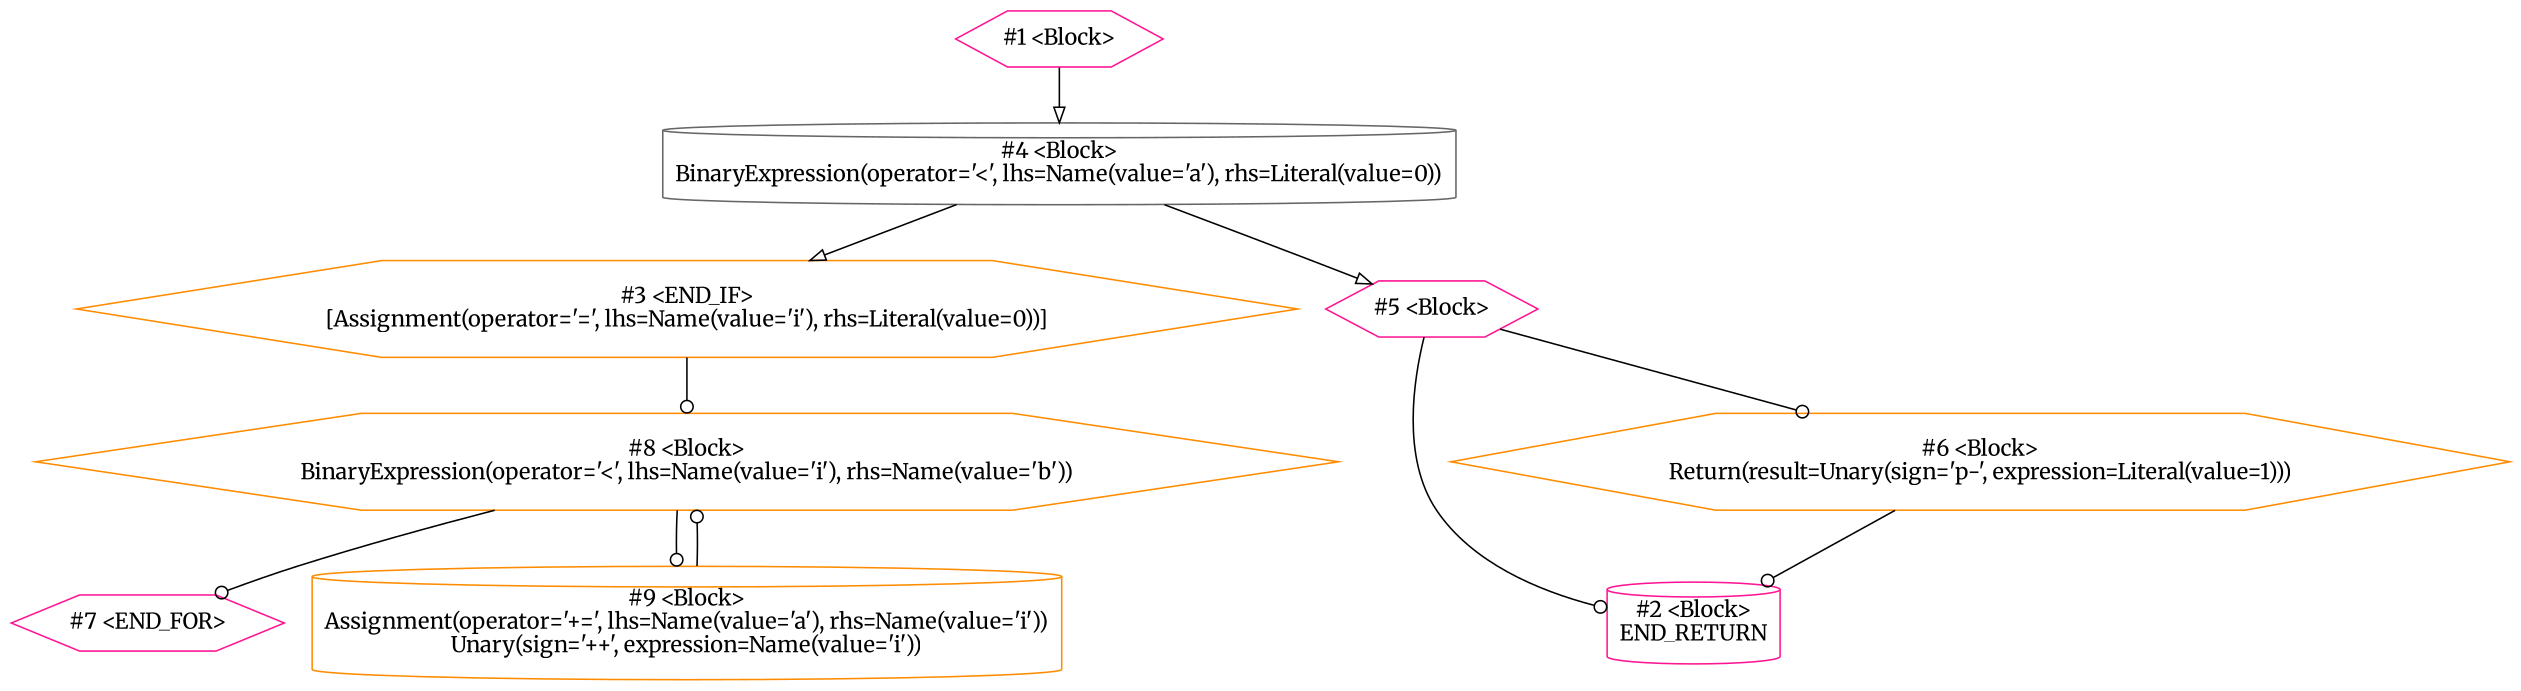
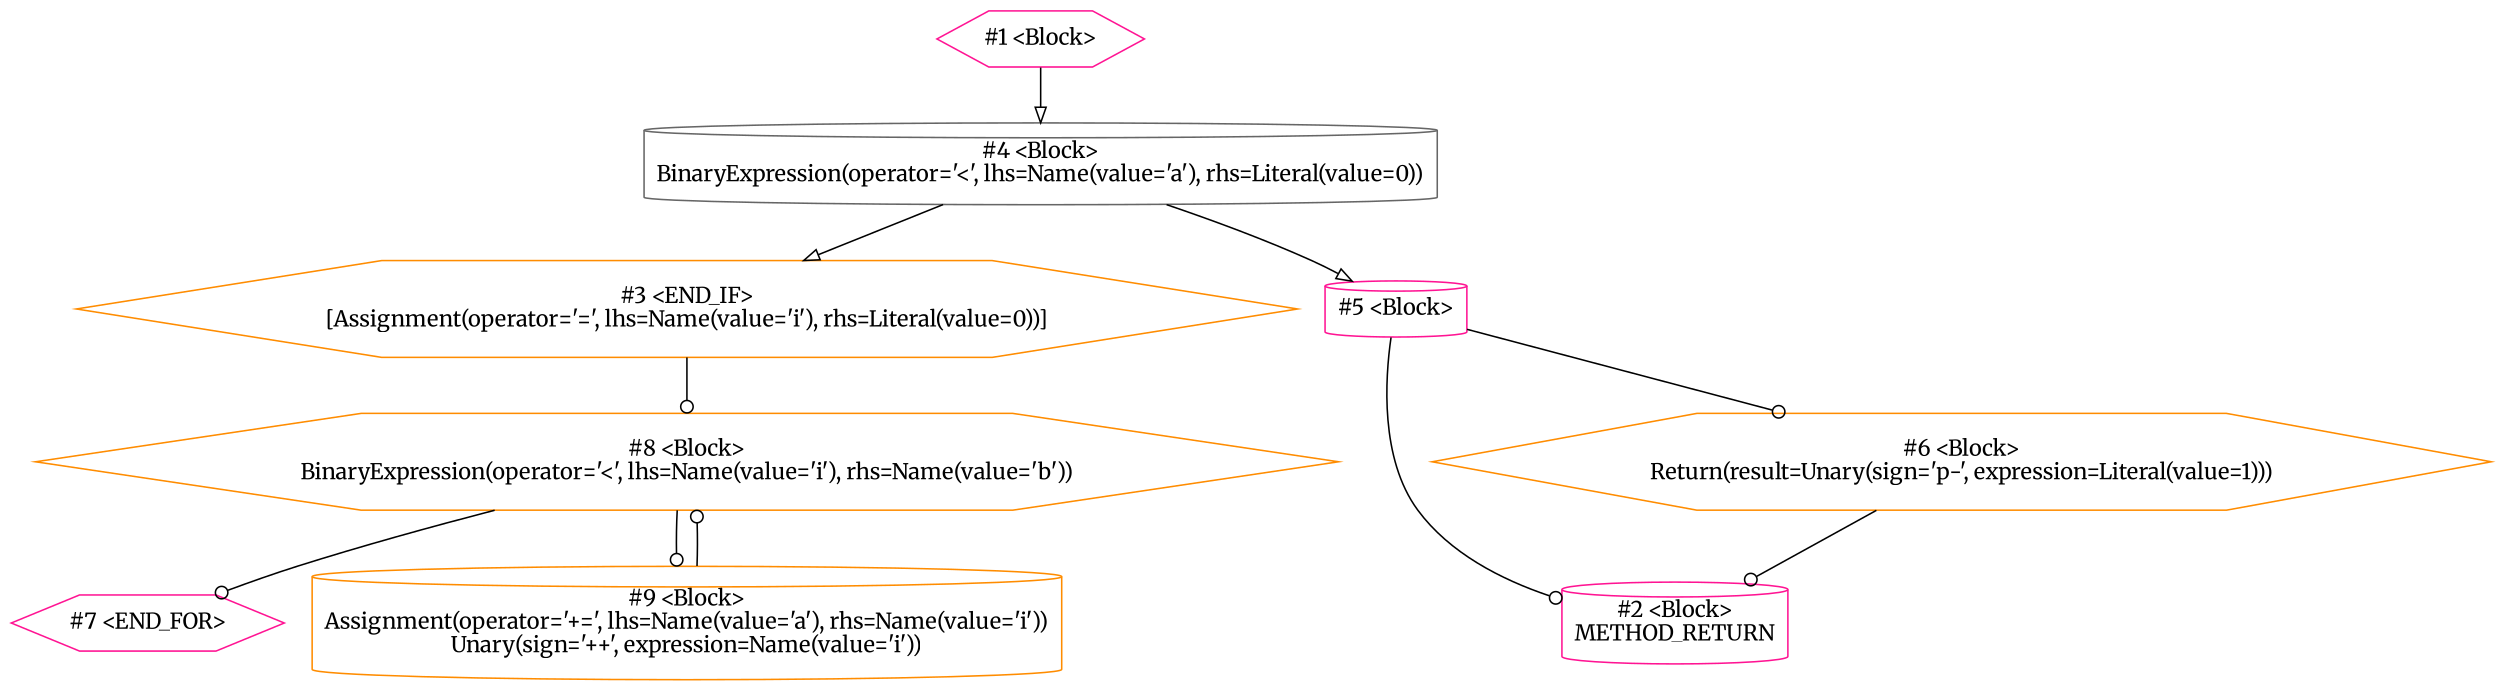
(1432, 309) -> (1396, 309)
(1694, 623) -> (1675, 623)
